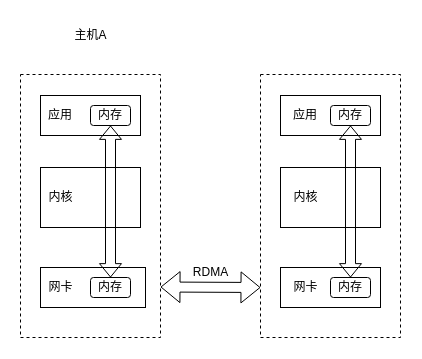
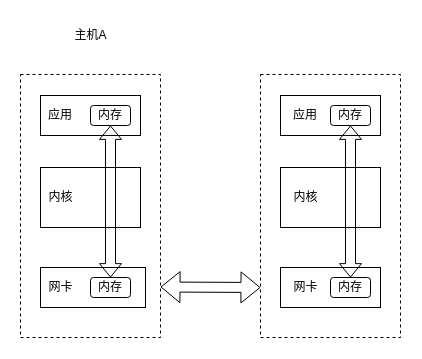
(211, 273) -> none
